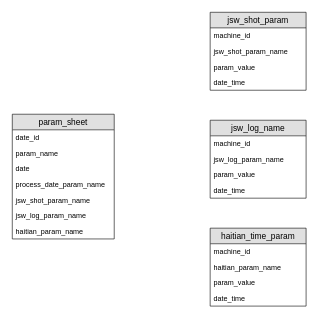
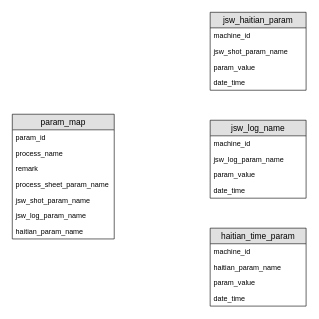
(258, 21) -> (258, 21)
(63, 123) -> (63, 123)
(29, 138) -> (31, 138)
(36, 154) -> (40, 154)
(24, 169) -> (28, 169)
(62, 185) -> (64, 185)
